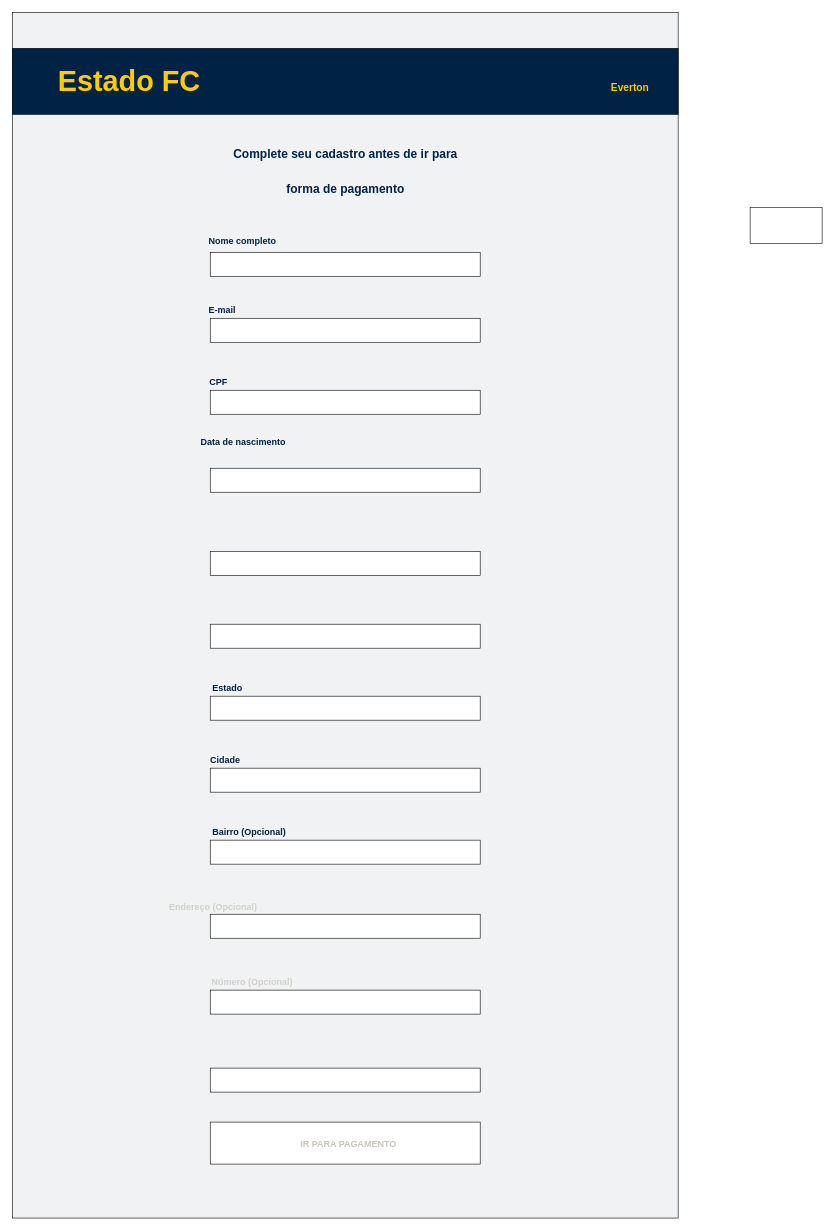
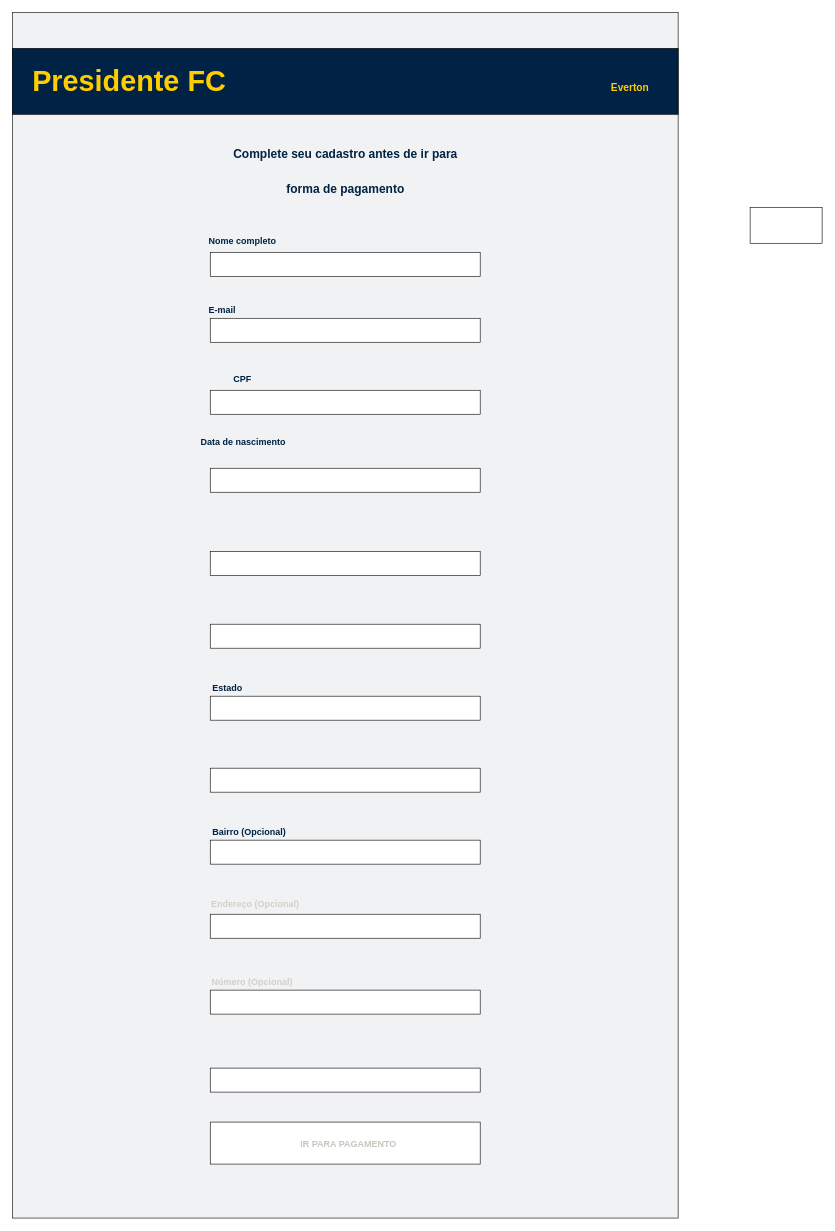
(129, 81) -> (129, 81)
(219, 375) -> (243, 372)
(225, 753) -> none
(213, 900) -> (255, 897)
